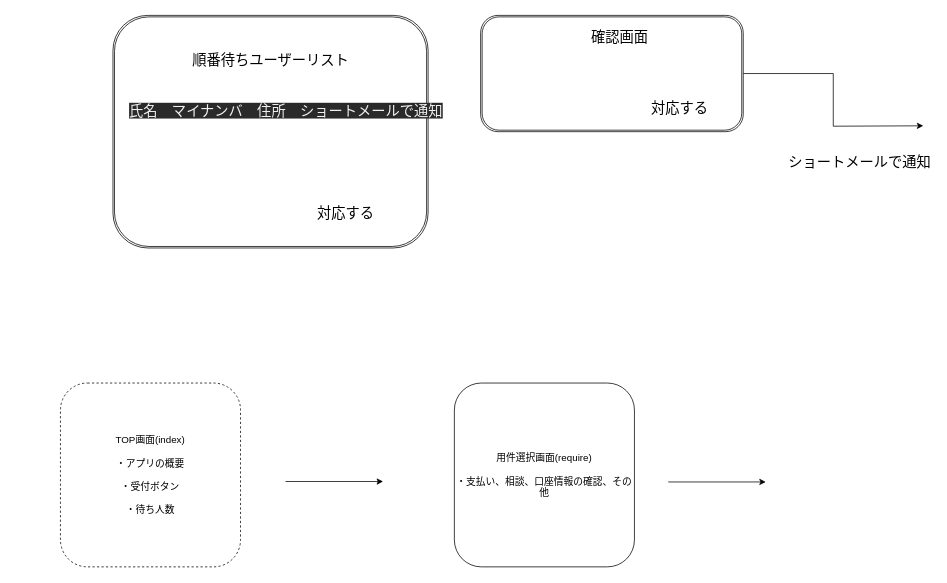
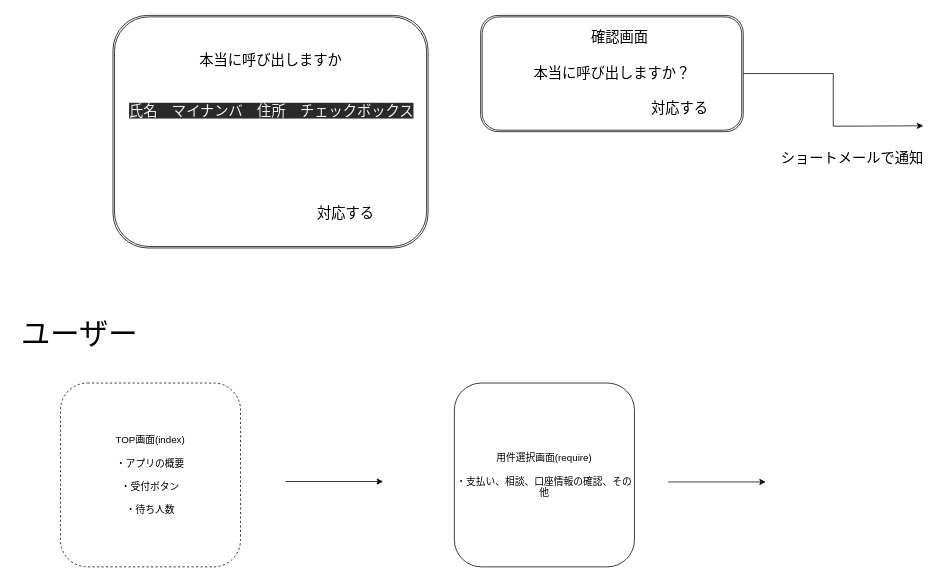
(271, 60) -> (271, 60)
none -> (612, 74)
(286, 112) -> (272, 112)
(859, 162) -> (852, 159)
none -> (79, 334)
